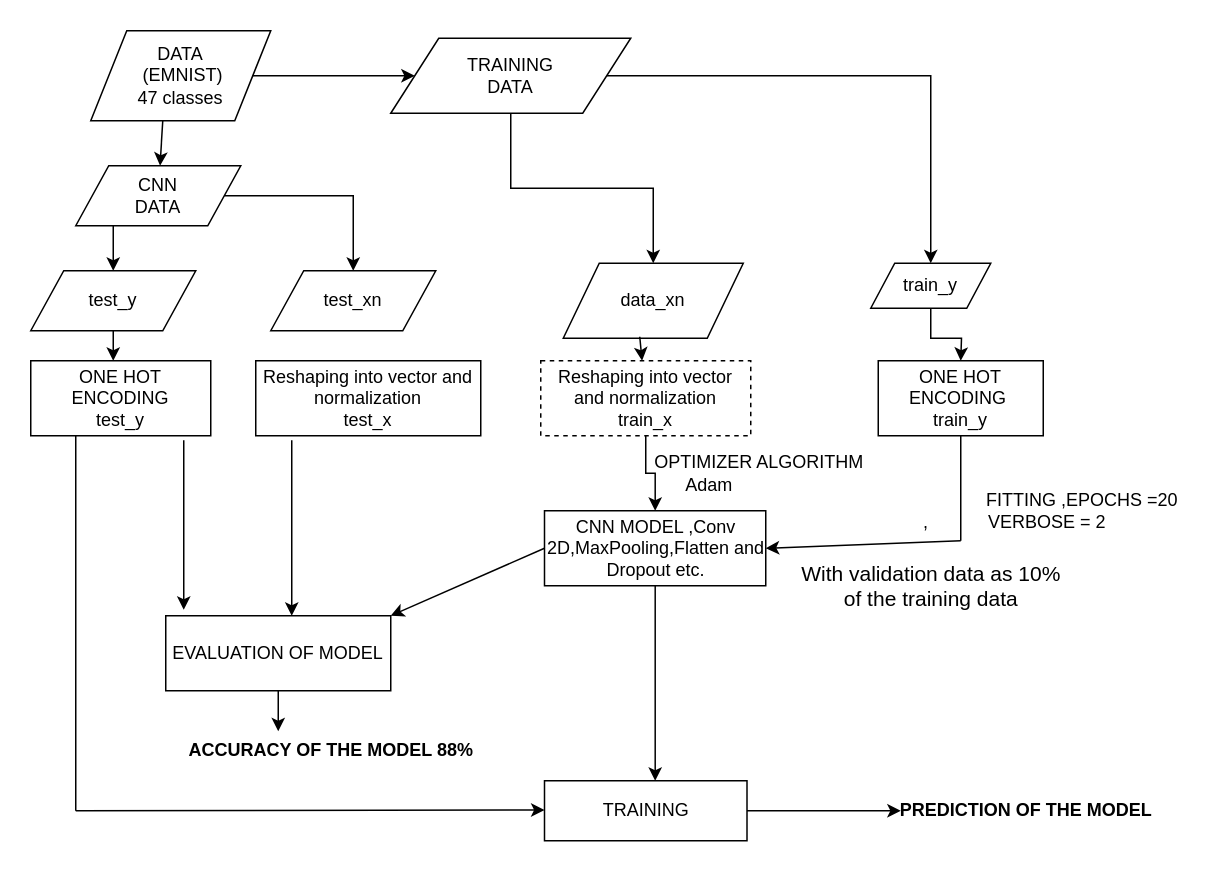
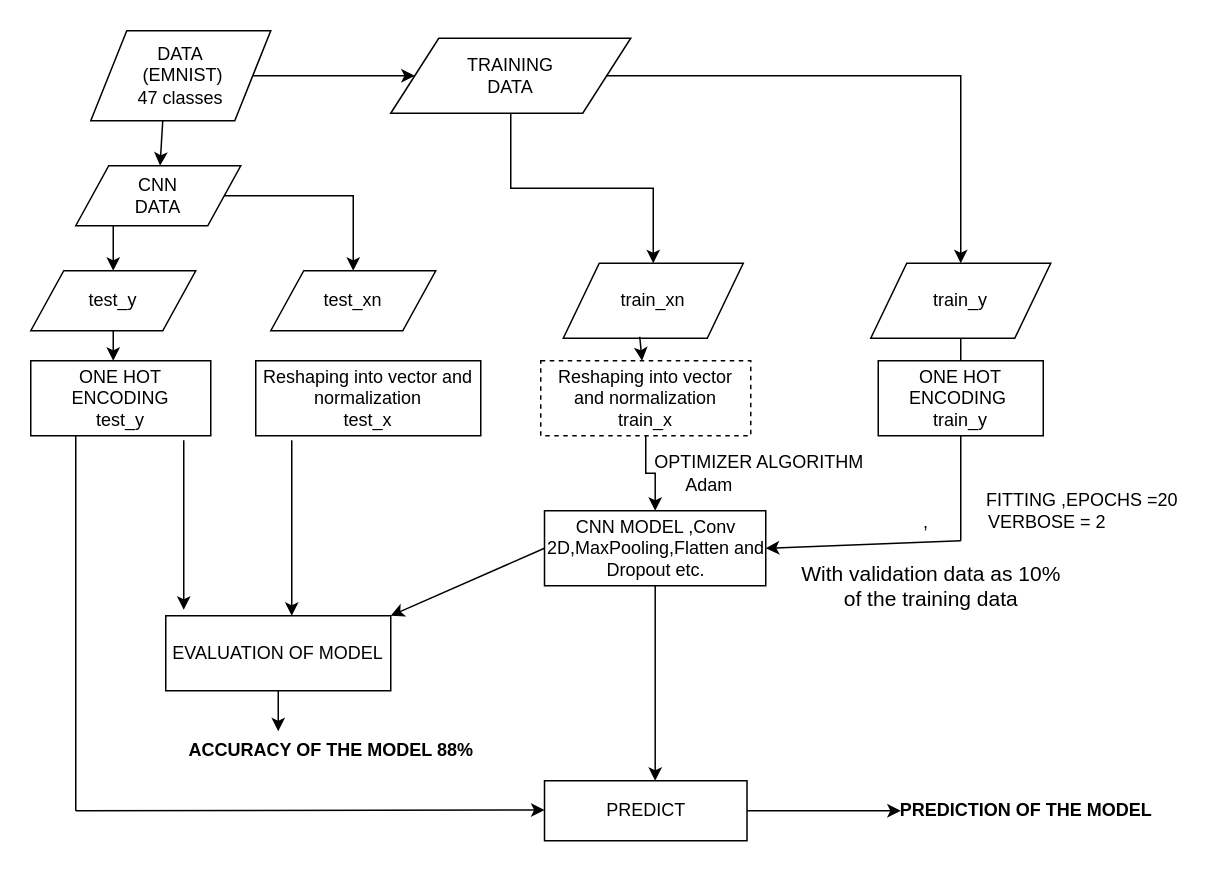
(931, 286) -> (961, 301)
(653, 301) -> (653, 301)
(647, 811) -> (647, 811)
